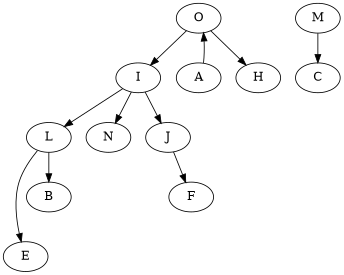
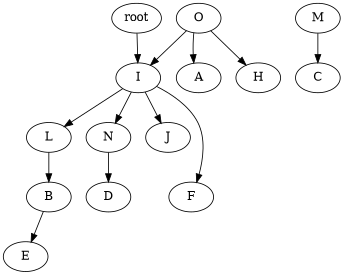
none -> (137, 18)
(204, 52) -> (193, 44)
(178, 163) -> (197, 121)
(17, 190) -> (39, 223)
none -> (108, 197)
